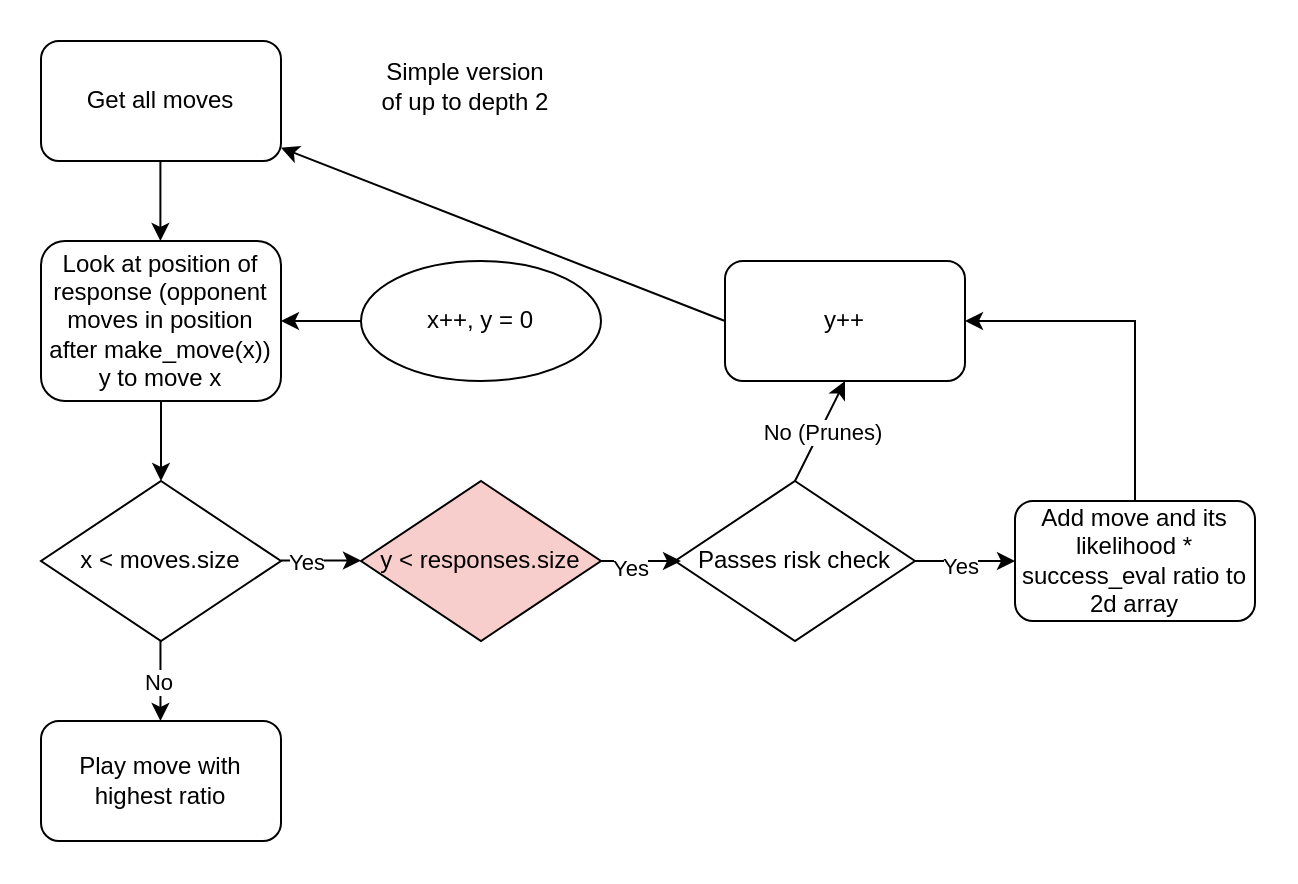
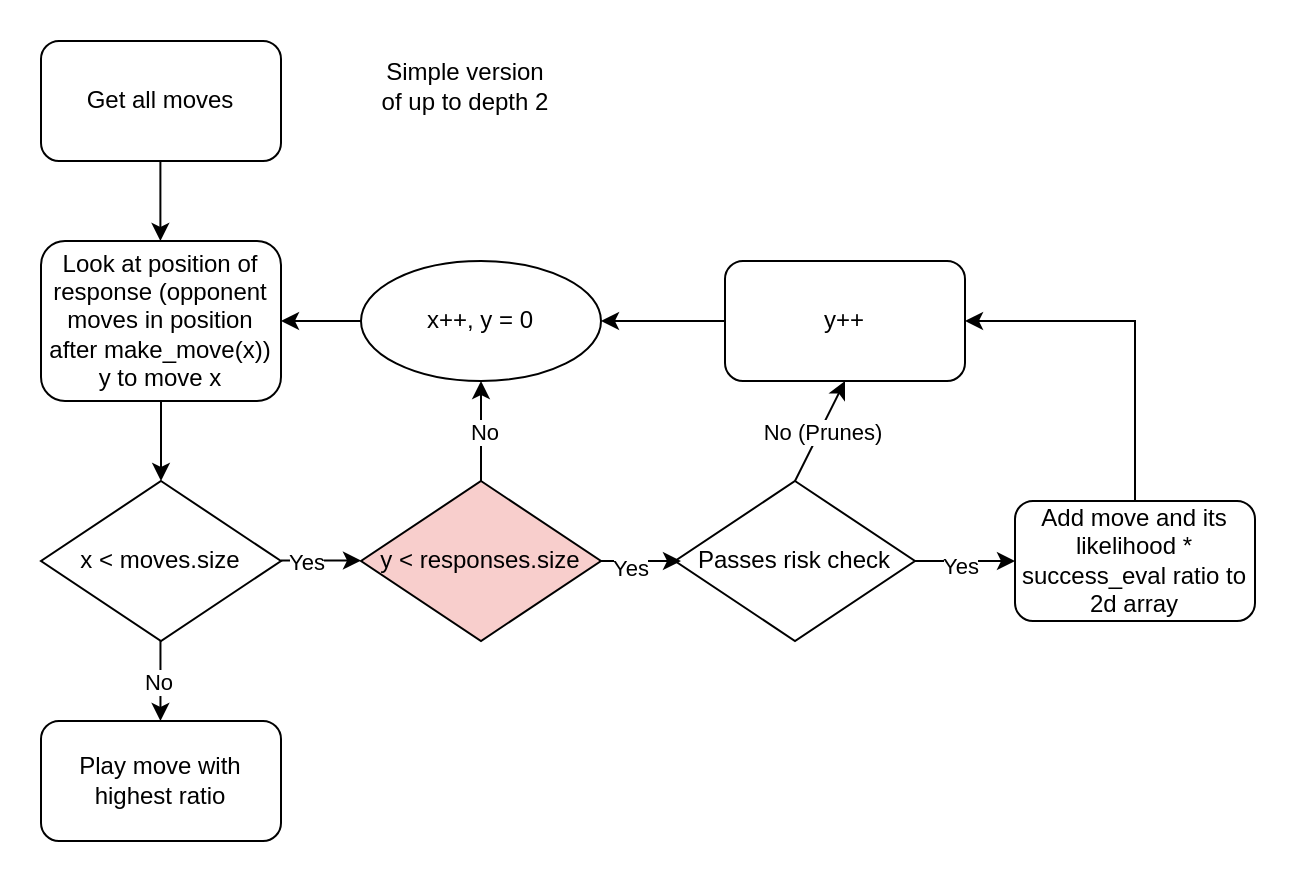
(509, 237) -> (670, 321)
none -> (481, 438)
